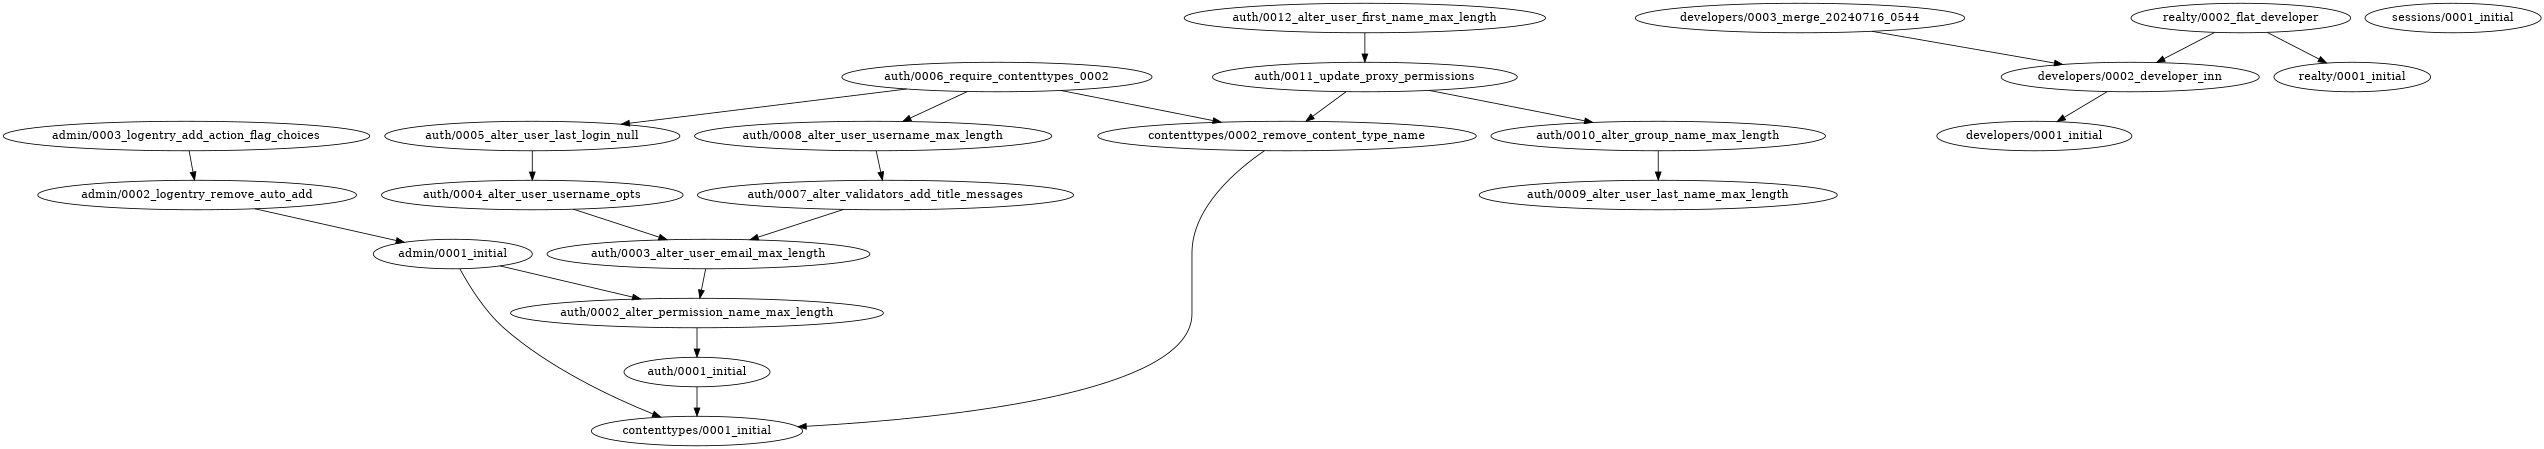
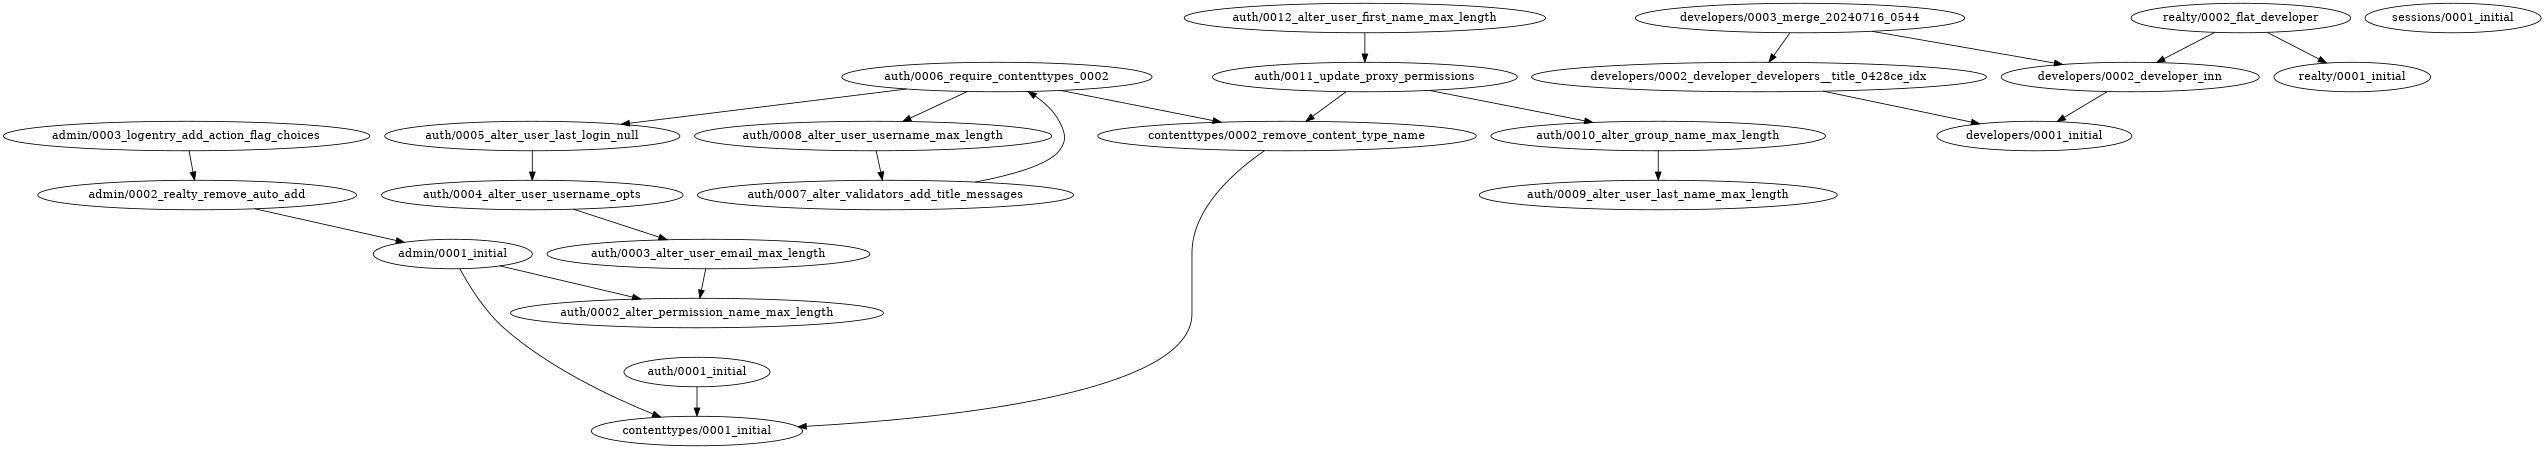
none -> (1759, 77)
(197, 195) -> (197, 195)
(801, 223) -> (1050, 158)
(697, 339) -> none
